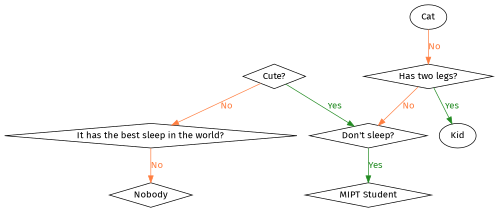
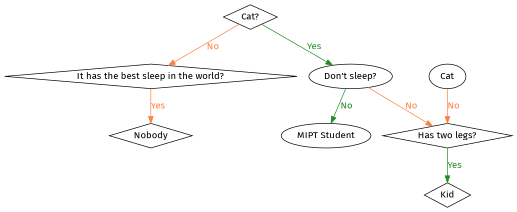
(274, 76) -> (250, 17)
(401, 104) -> (397, 105)
(368, 136) -> (351, 76)
(458, 136) -> (447, 195)
(157, 165) -> (158, 106)
(376, 165) -> (347, 106)
(368, 195) -> (326, 136)
